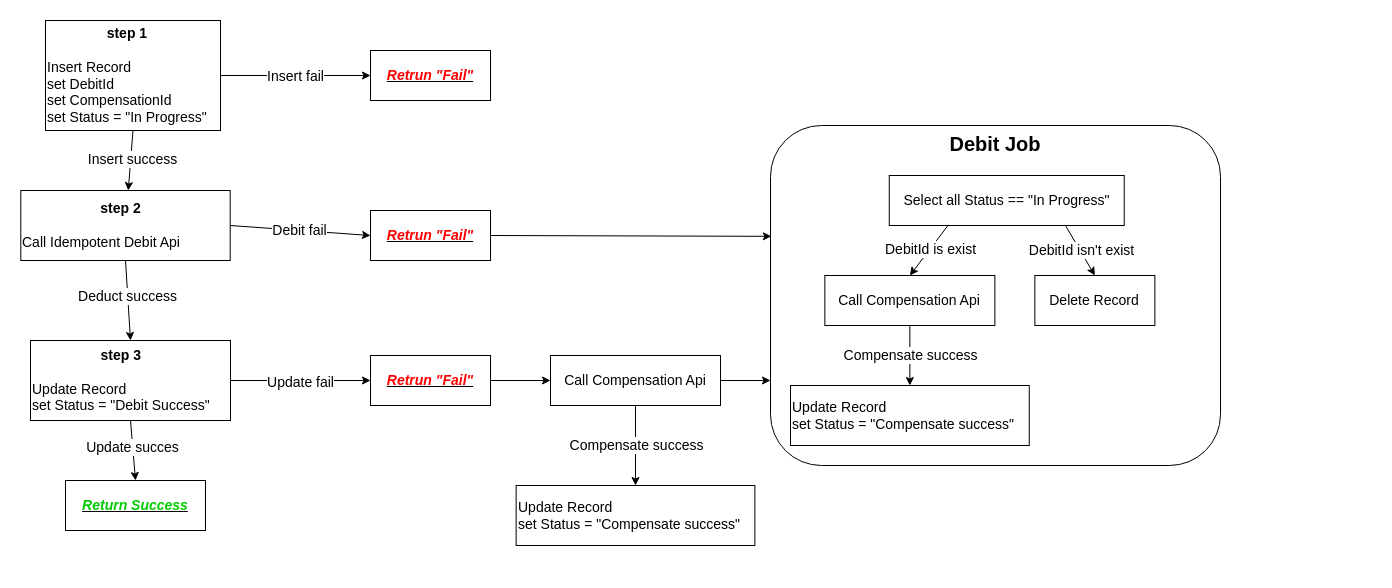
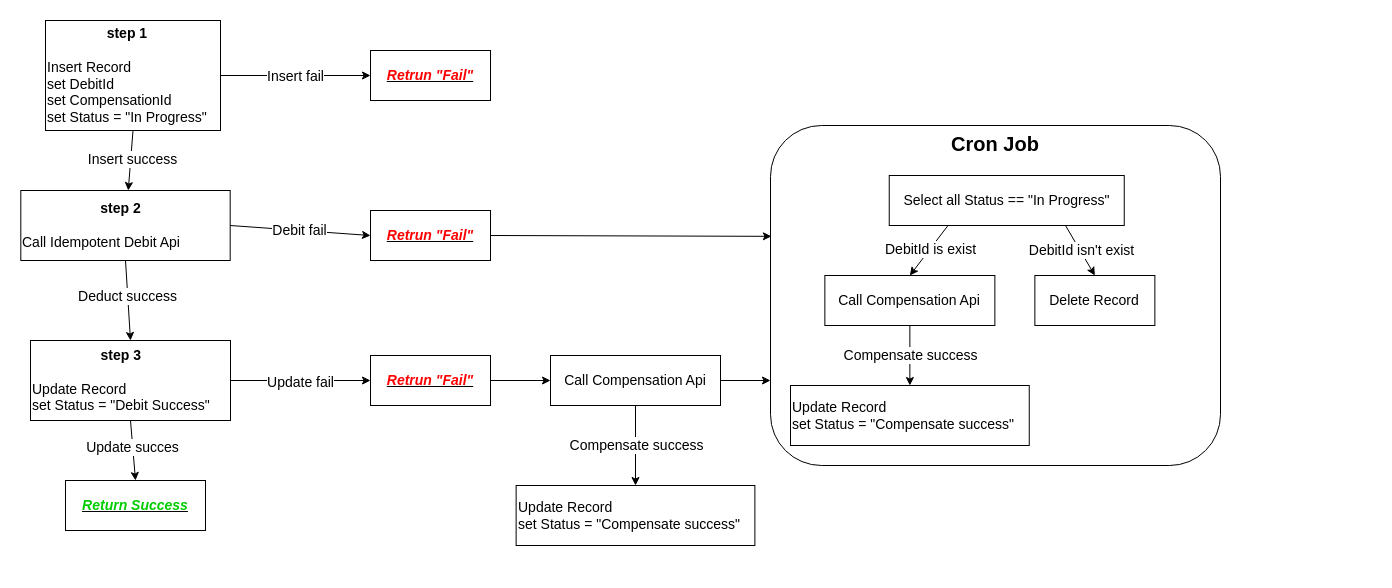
(996, 141) -> (996, 141)
